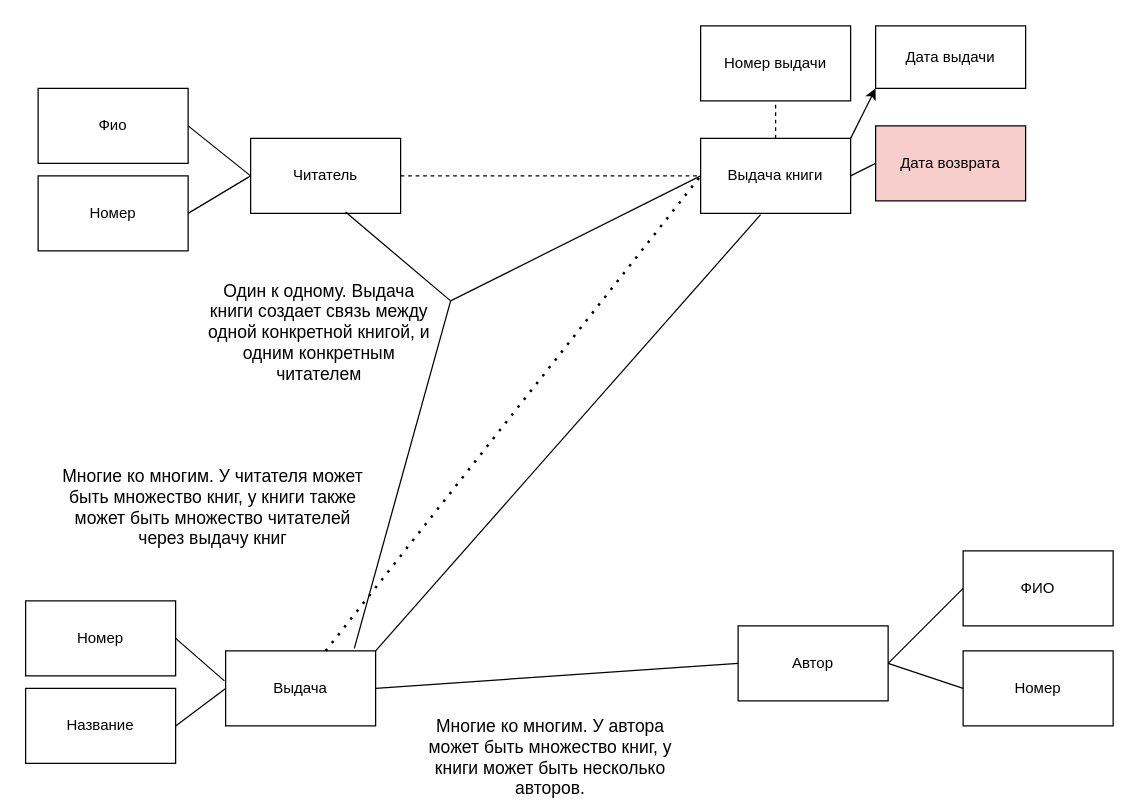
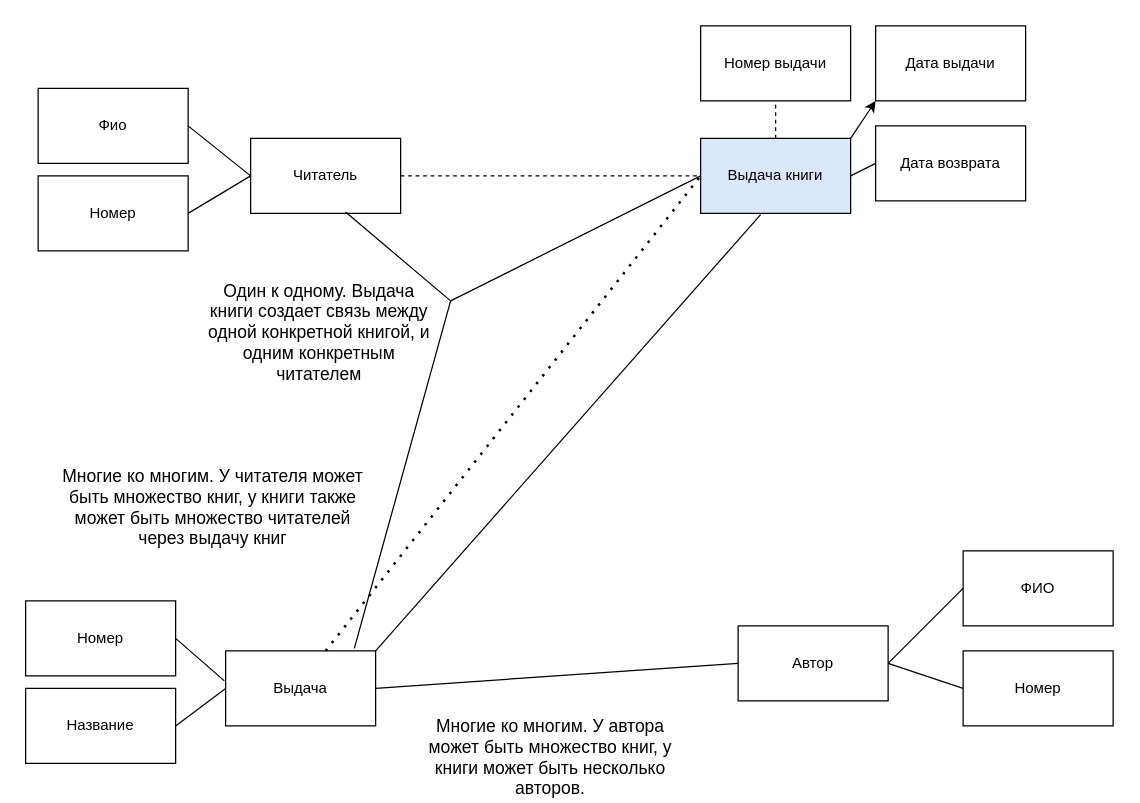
(951, 57) -> (951, 63)
(951, 163) -> (951, 163)
(776, 176) -> (776, 176)
